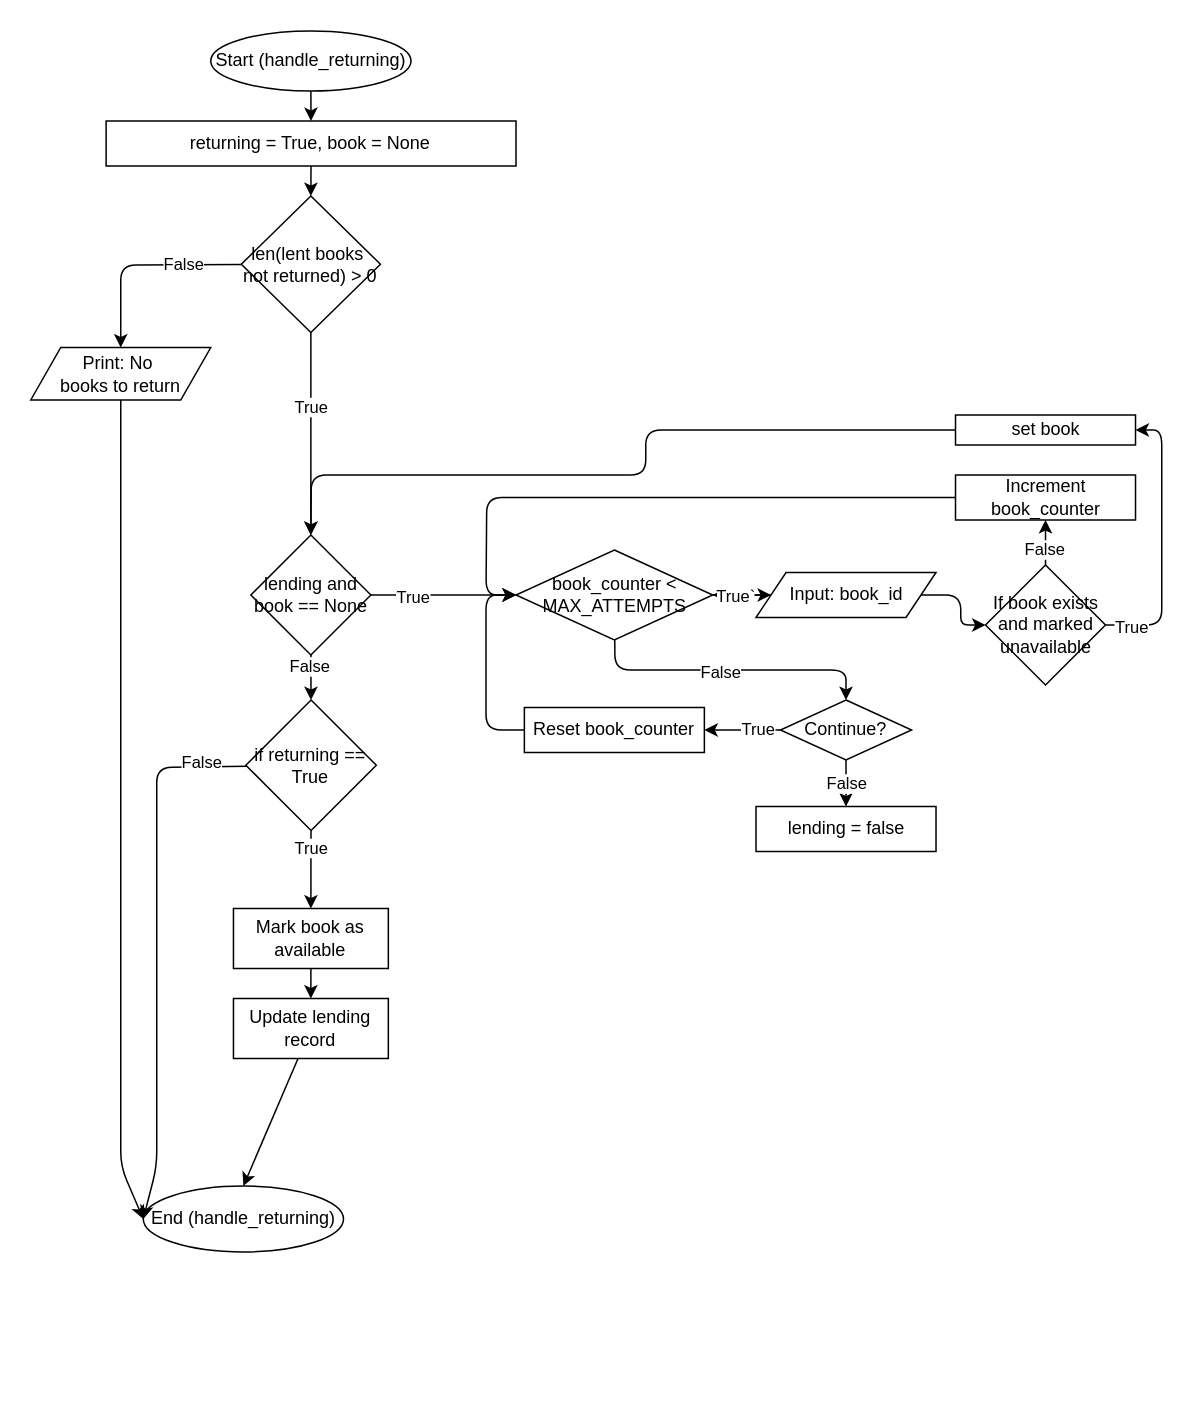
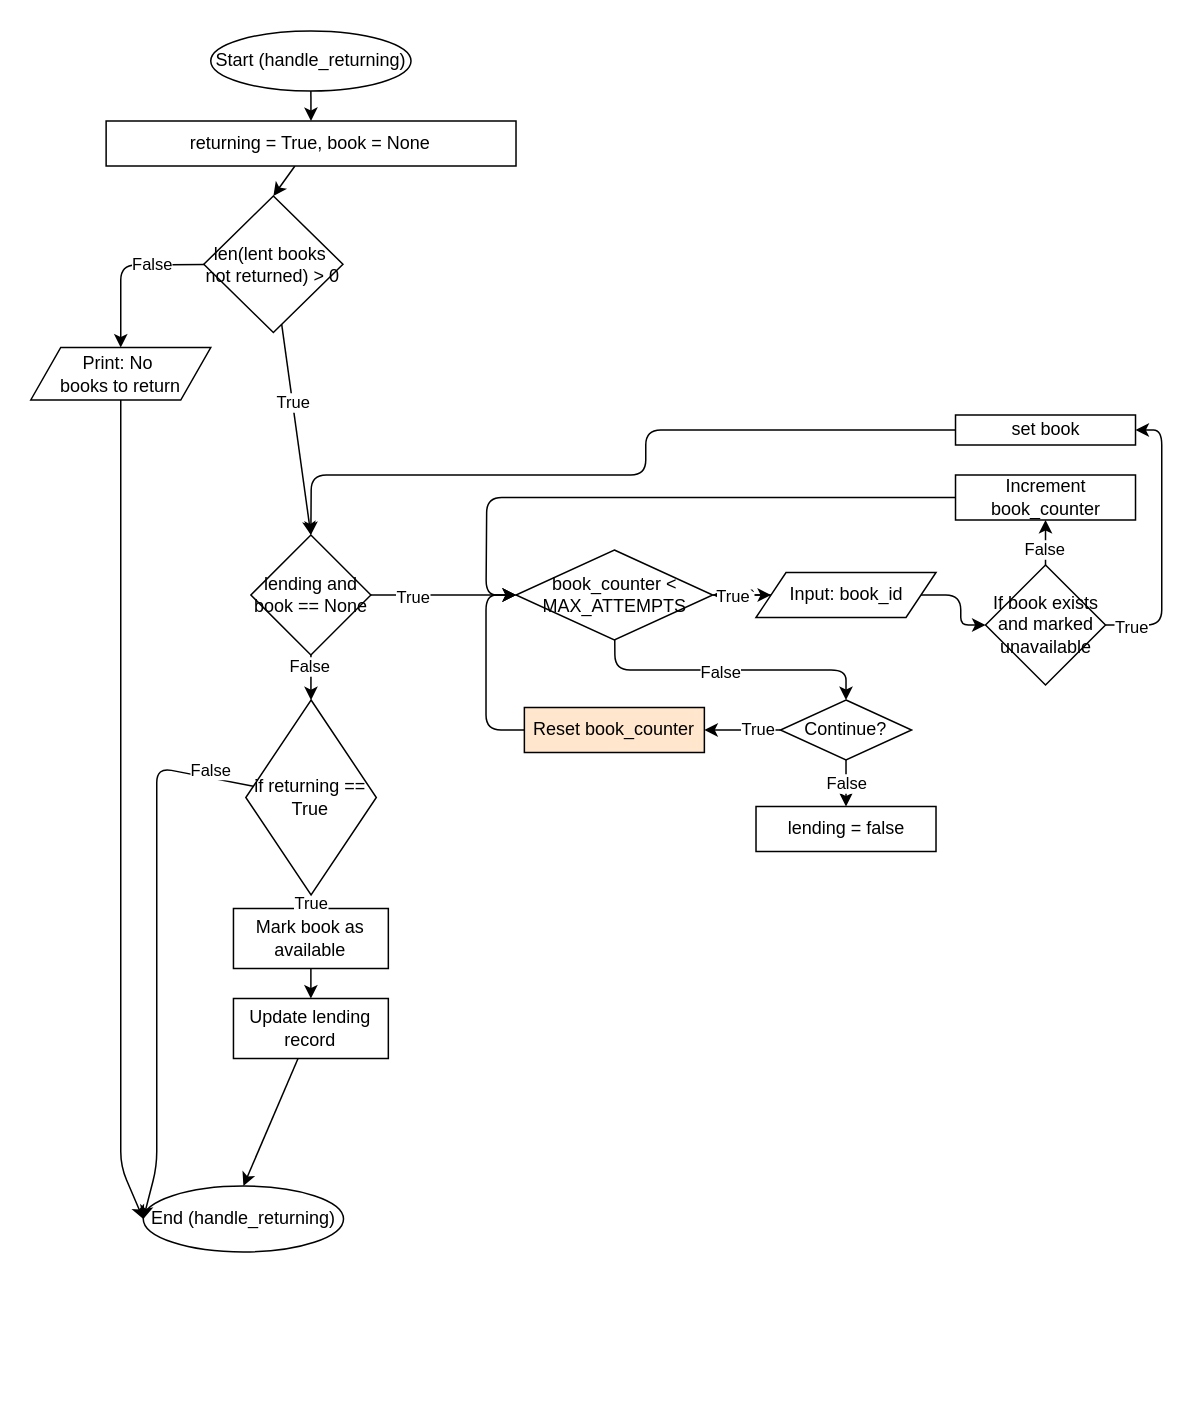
(311, 264) -> (273, 264)
(614, 730) -> (614, 730)
(311, 765) -> (311, 797)
